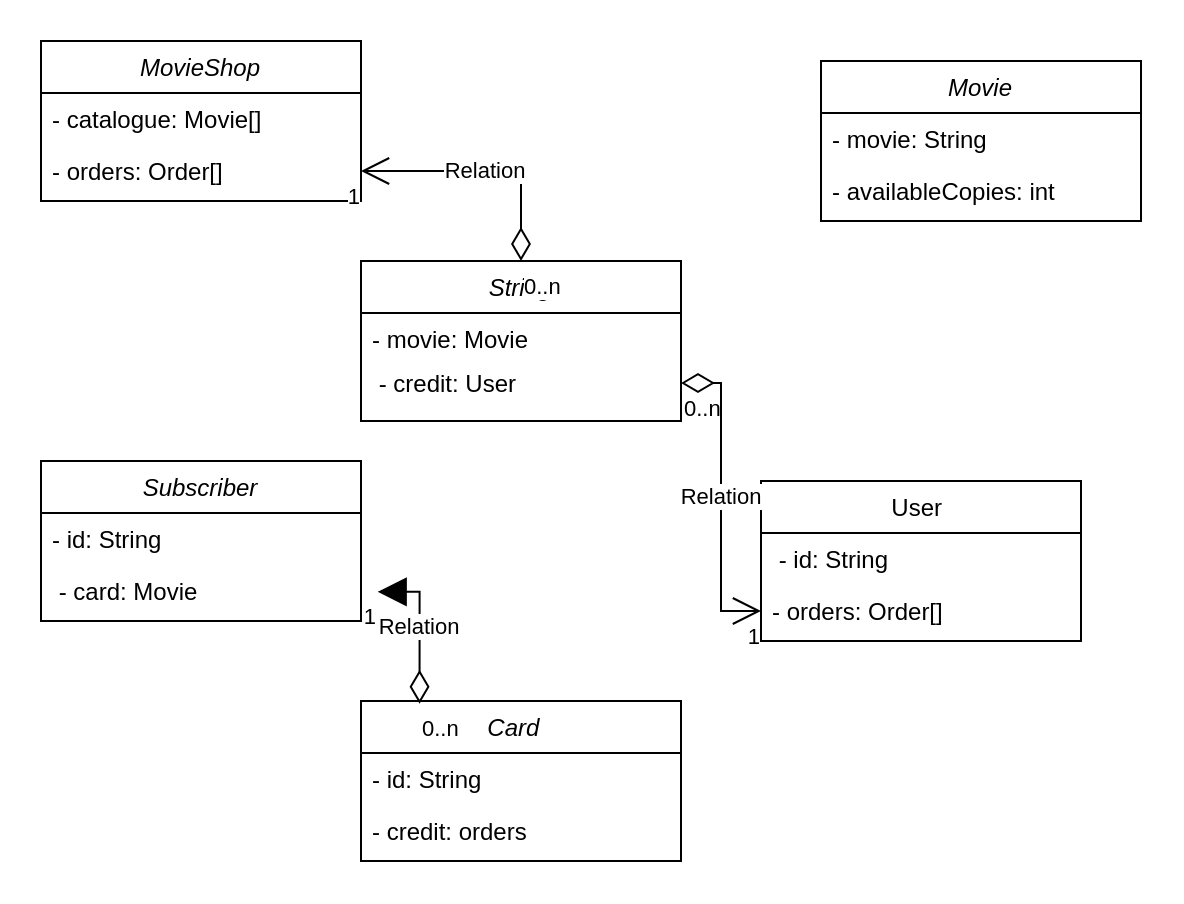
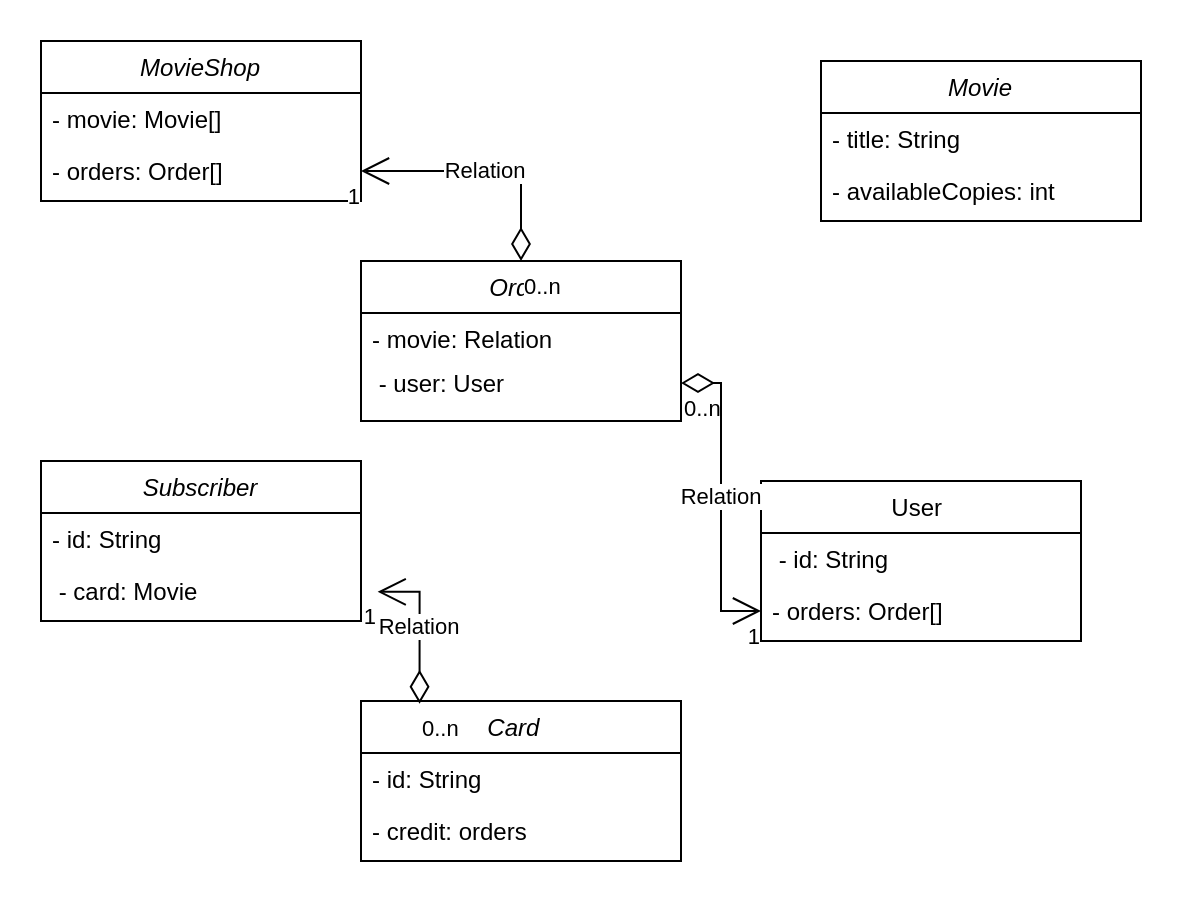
(171, 120) -> (144, 120)
(917, 140) -> (914, 140)
(520, 288) -> (520, 288)
(450, 340) -> (468, 340)
(454, 384) -> (443, 384)
(407, 592) -> (396, 592)
